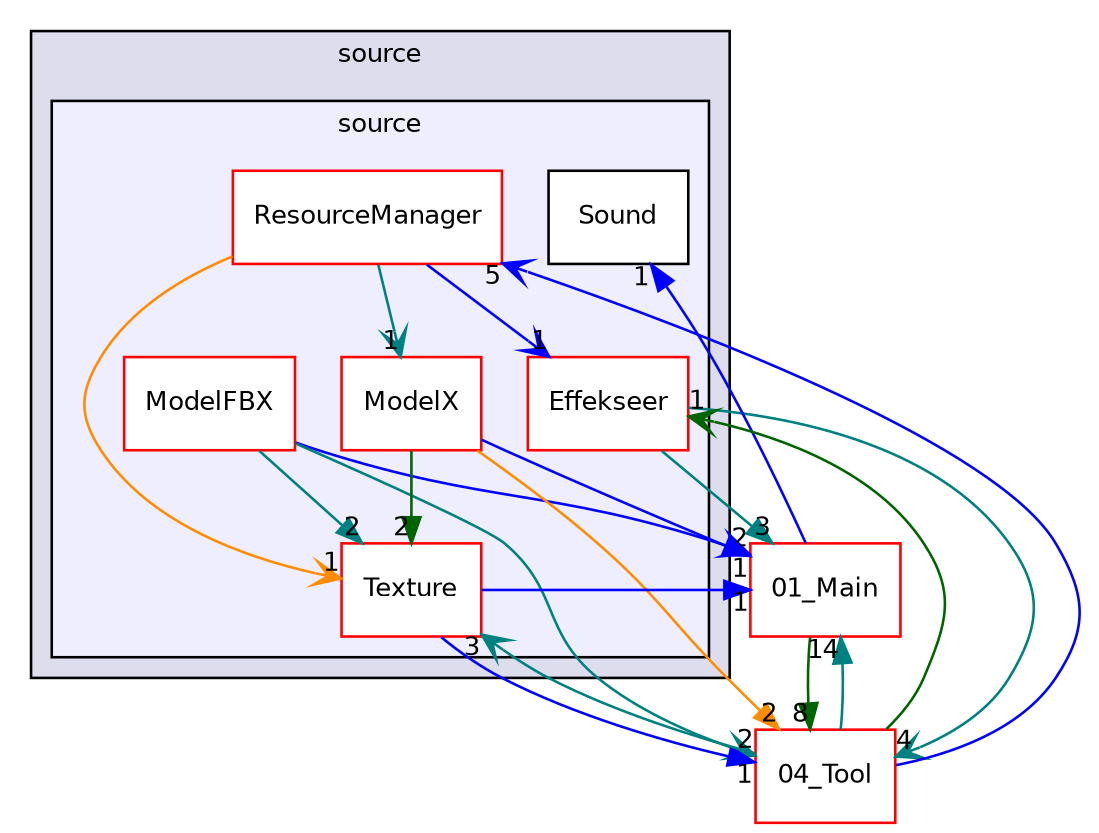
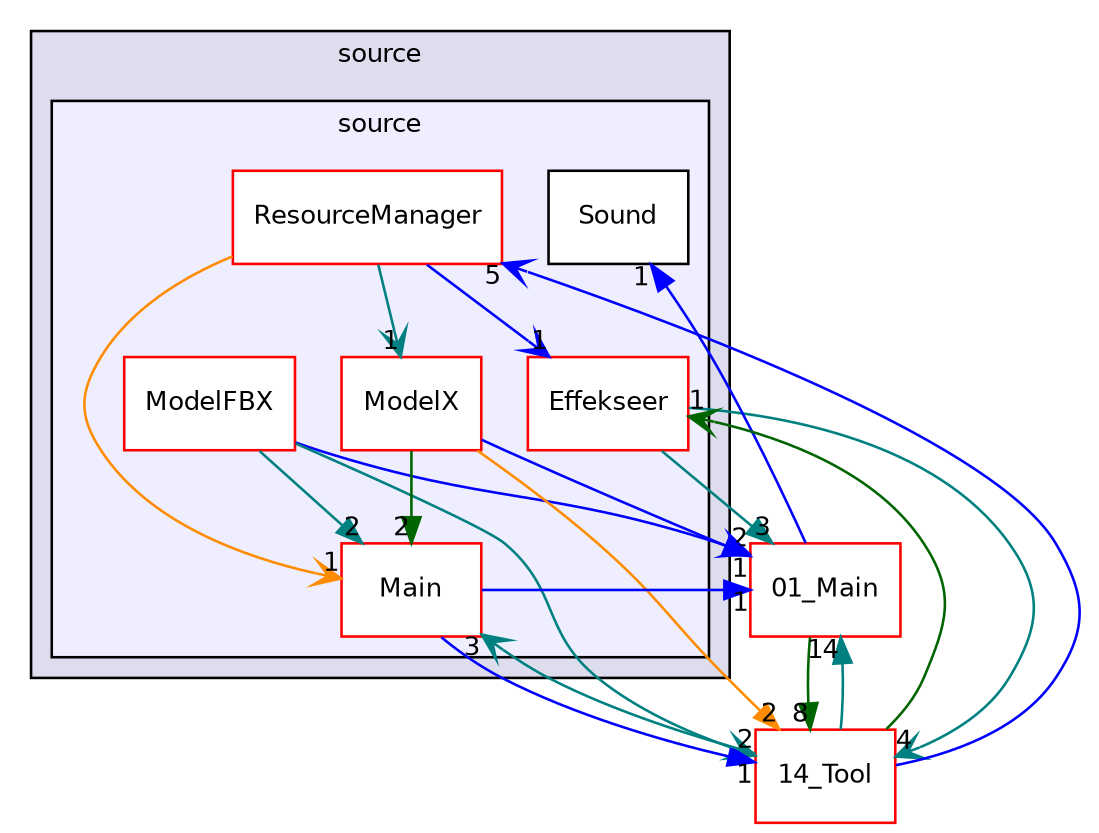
(411, 590) -> (411, 590)
(825, 776) -> (825, 776)
